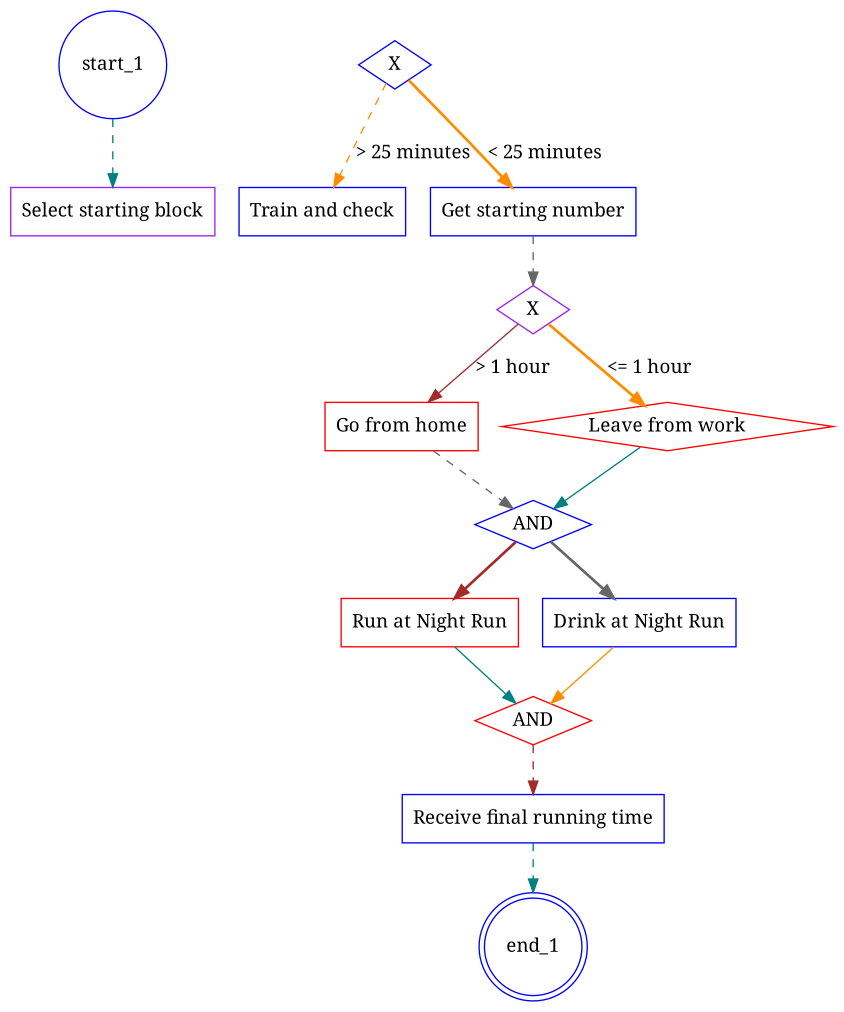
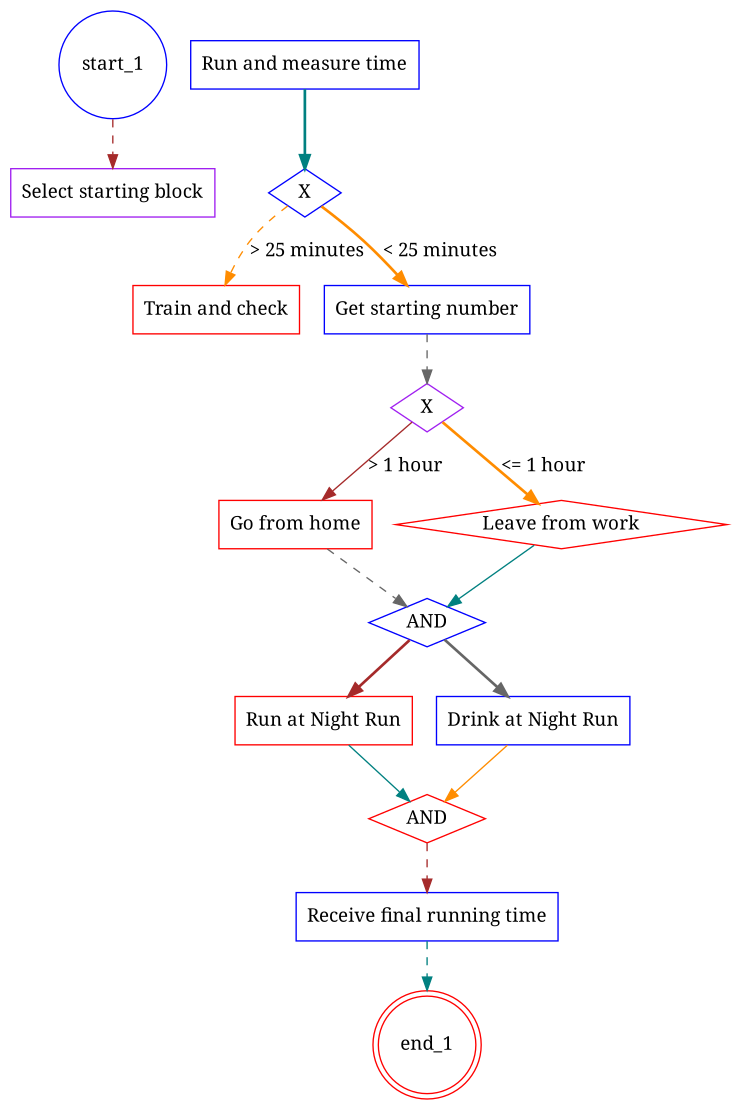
none -> (305, 65)
(113, 146) -> (113, 137)
(322, 212) -> (216, 310)
(533, 947) -> (427, 1045)
